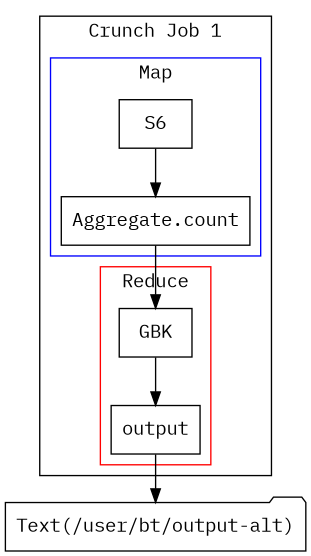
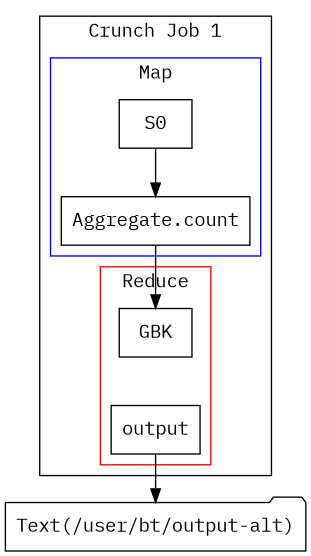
(156, 124) -> (156, 124)
(156, 375) -> none
